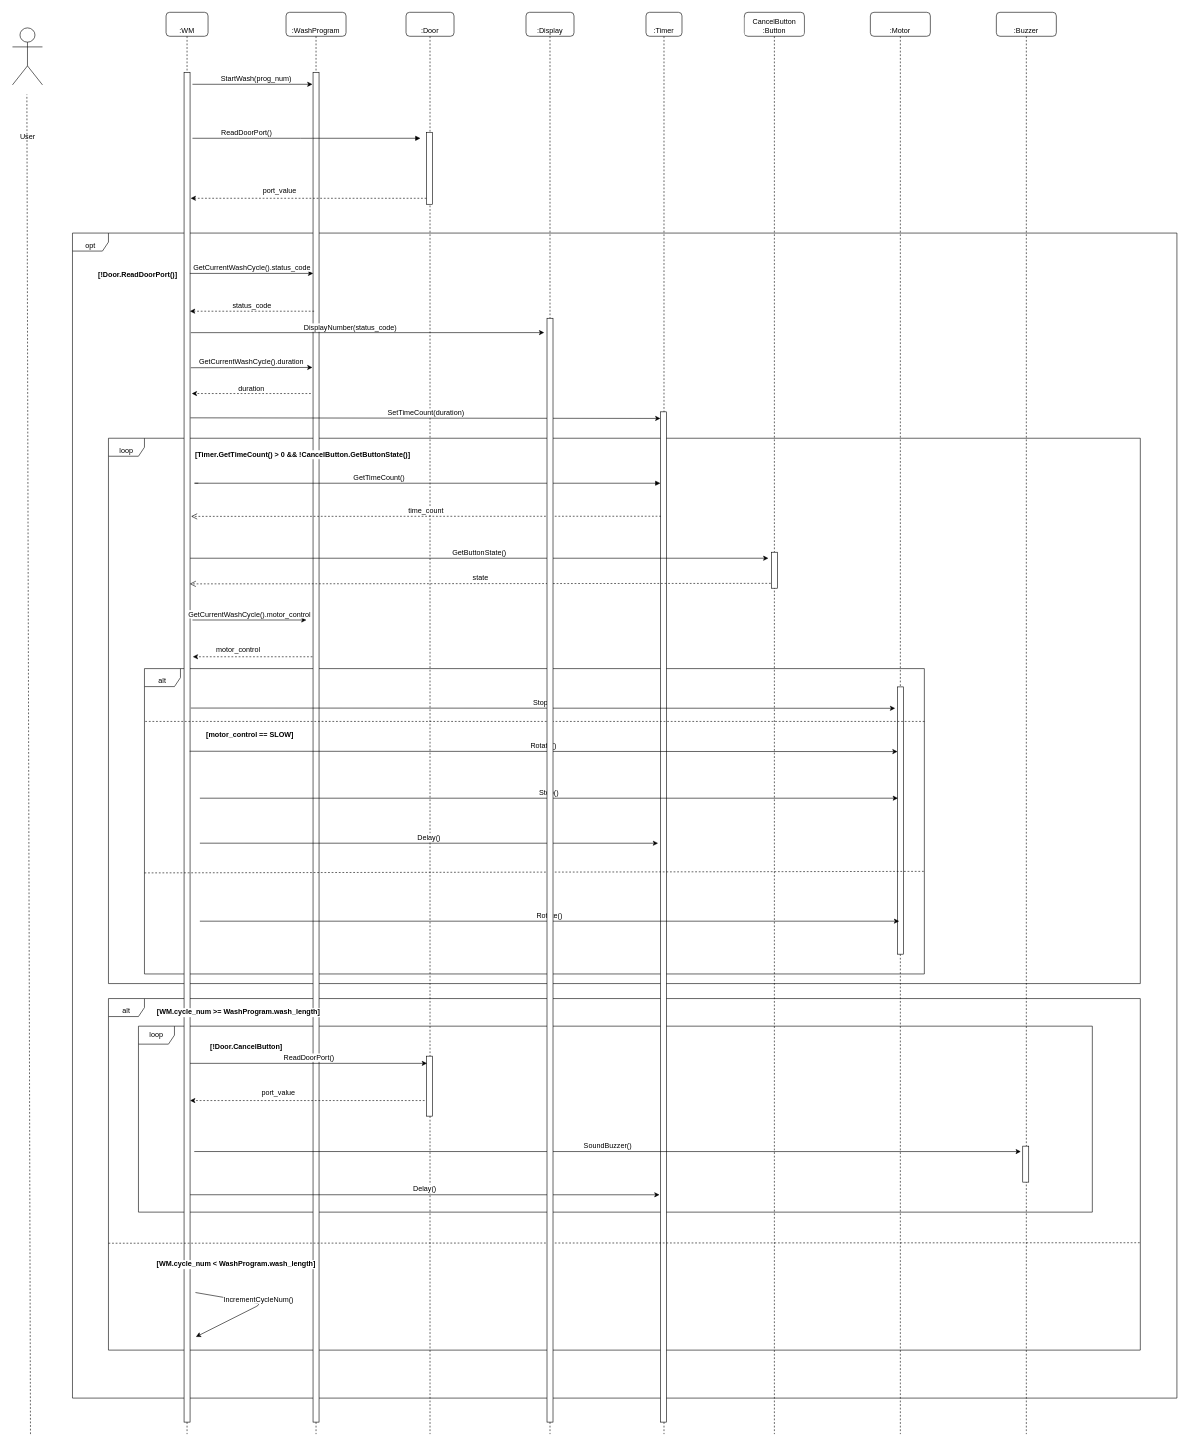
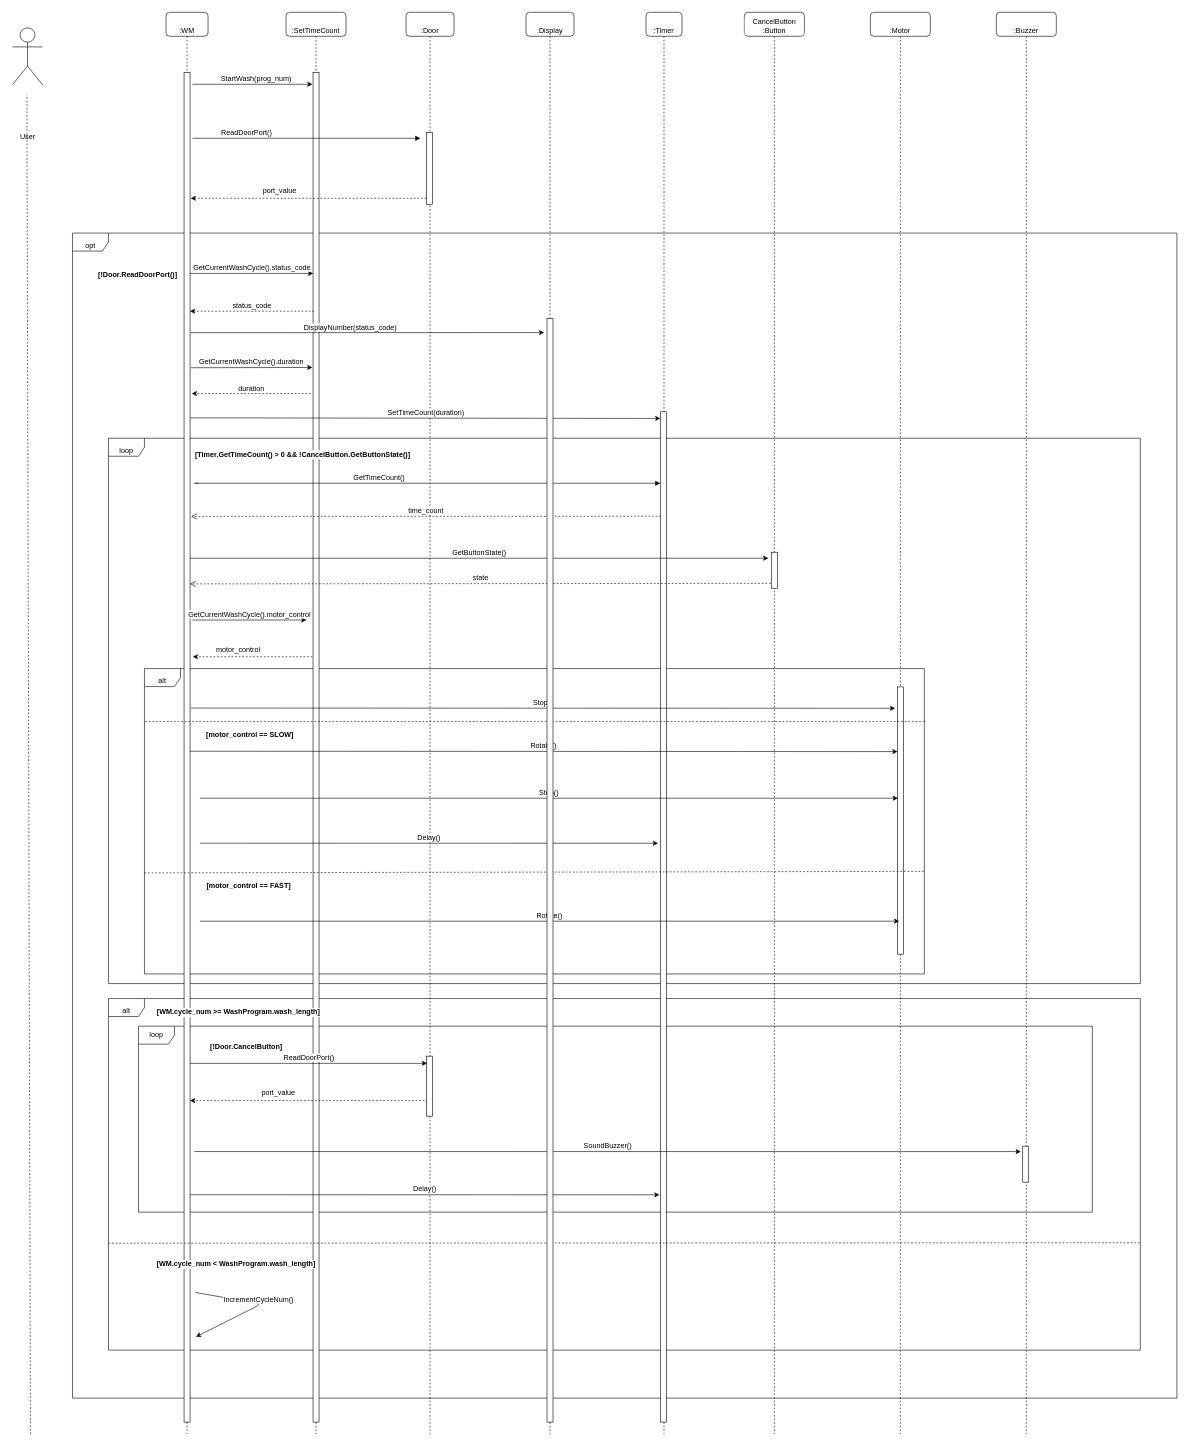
(316, 30) -> (316, 30)
none -> (249, 884)
